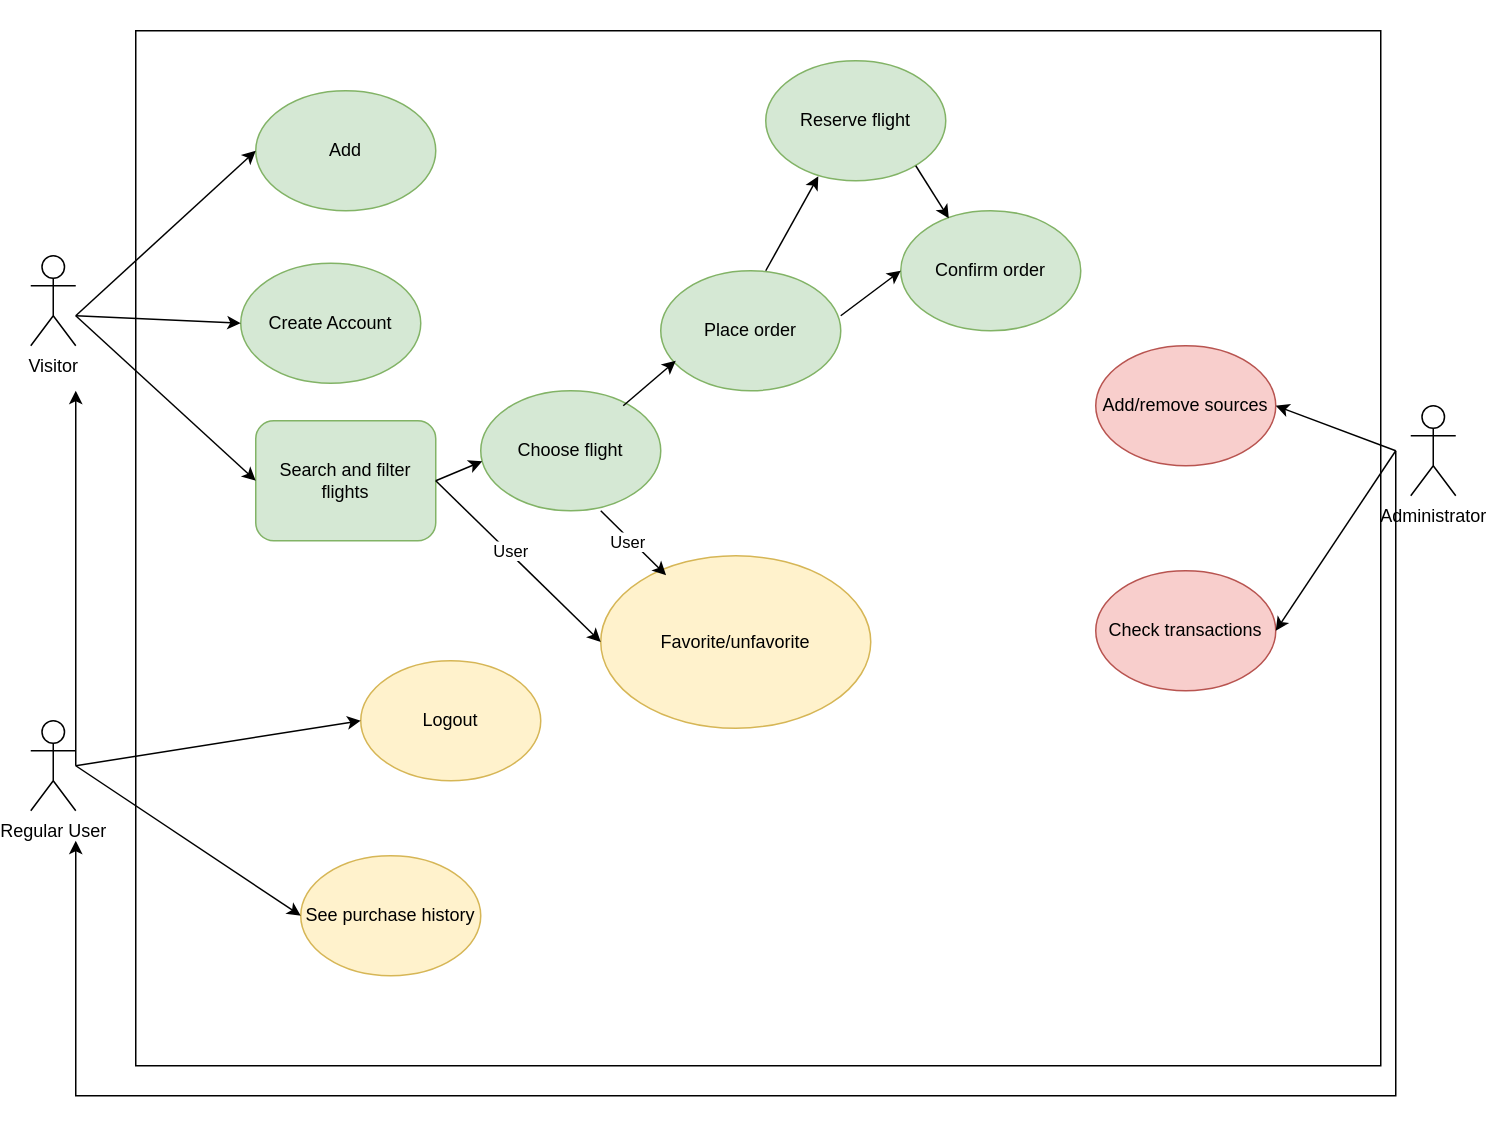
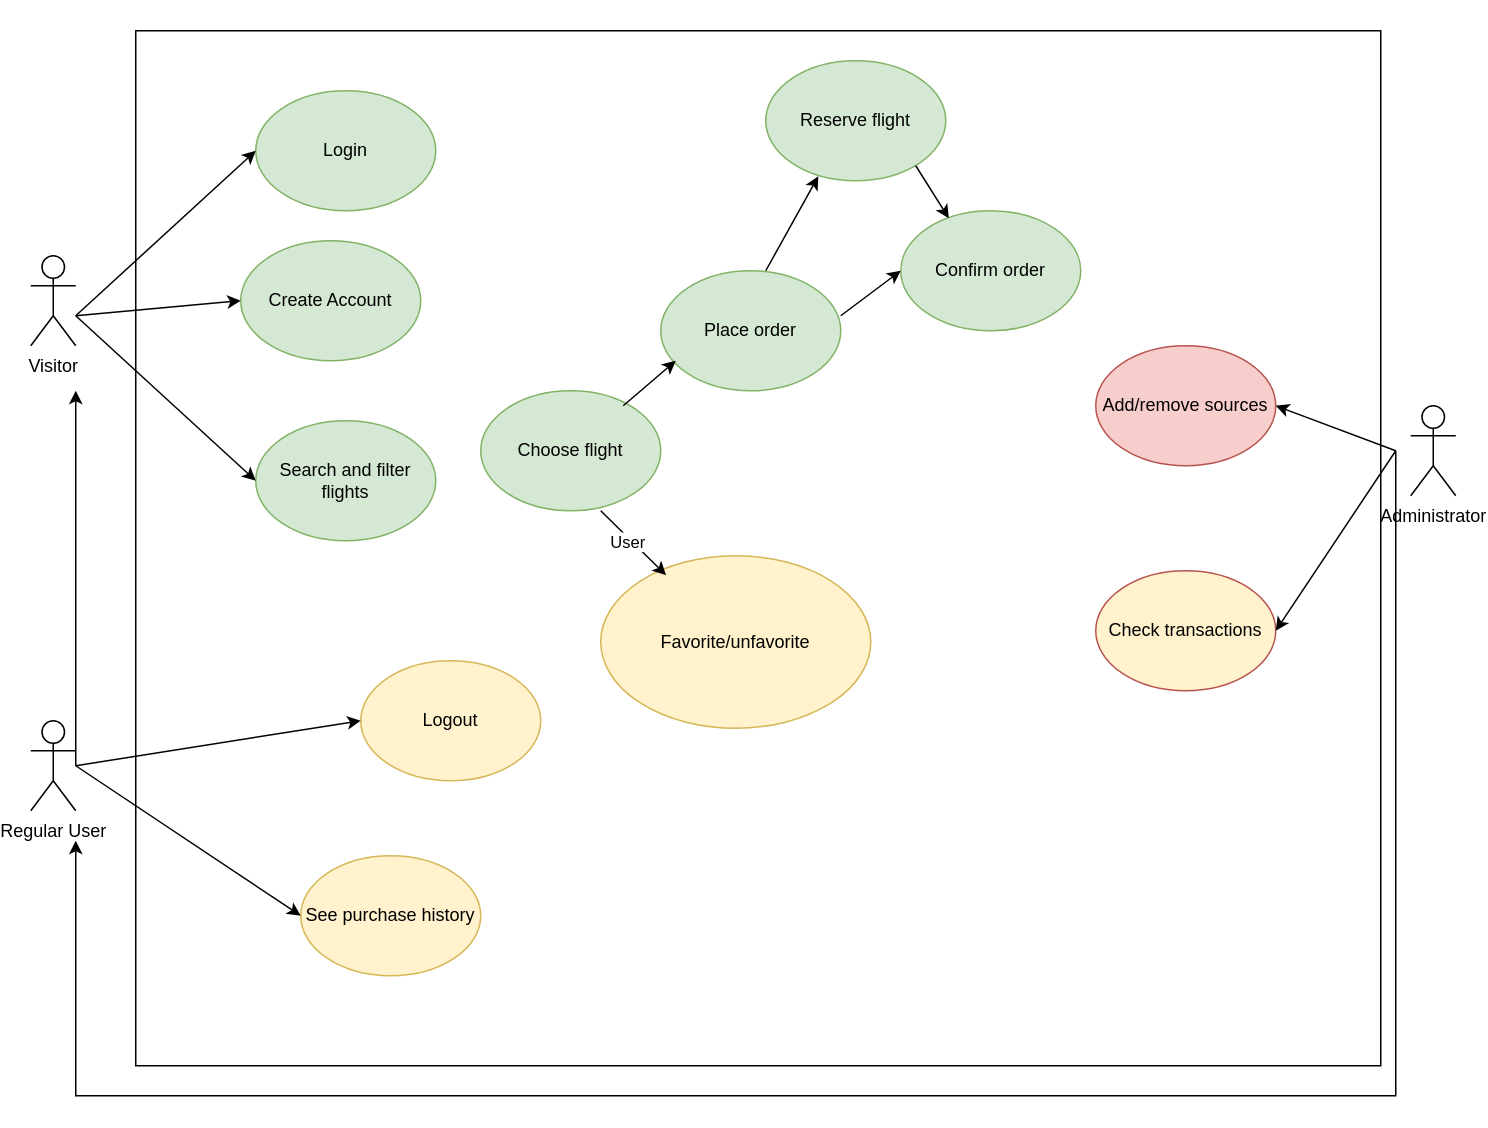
(346, 151) -> (346, 151)
(331, 323) -> (331, 301)
(456, 472) -> none
(346, 481) -> (346, 481)
(515, 558) -> none
(1186, 631) -> (1186, 631)
